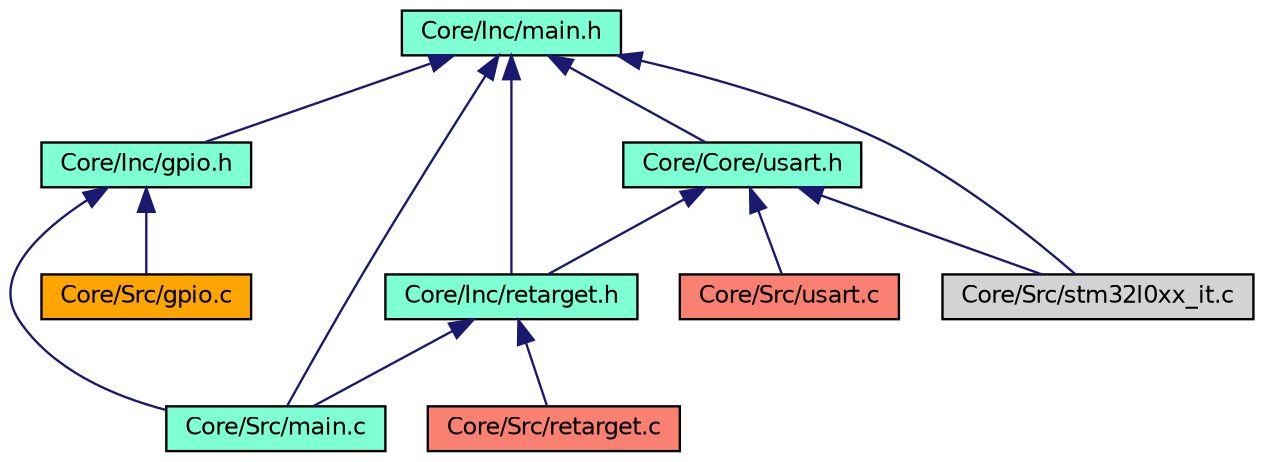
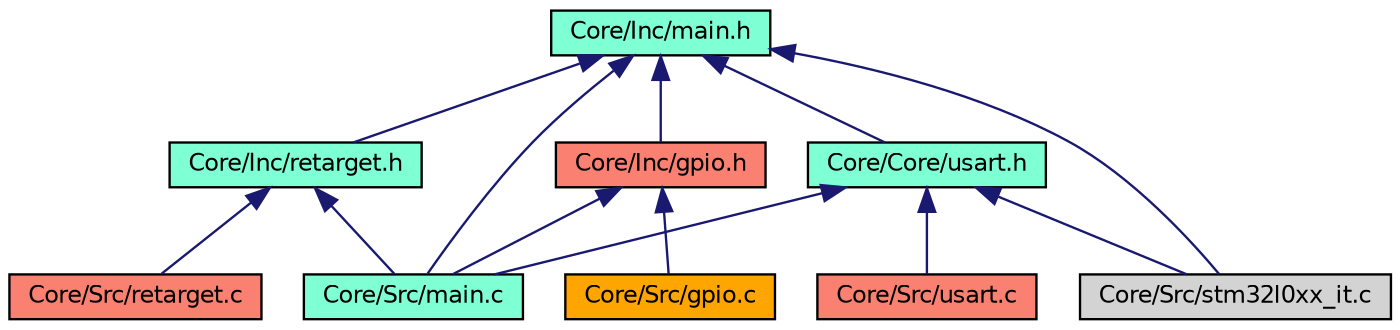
(146, 165) -> (661, 165)
(616, 237) -> (650, 236)
